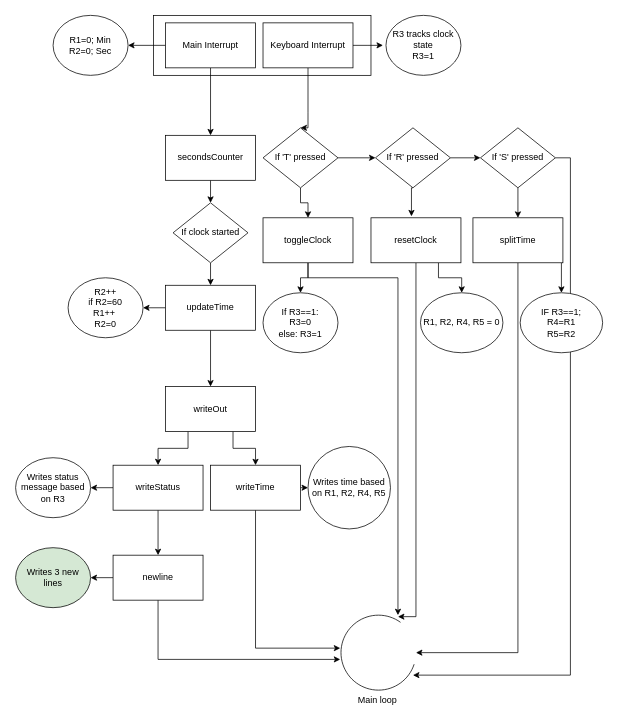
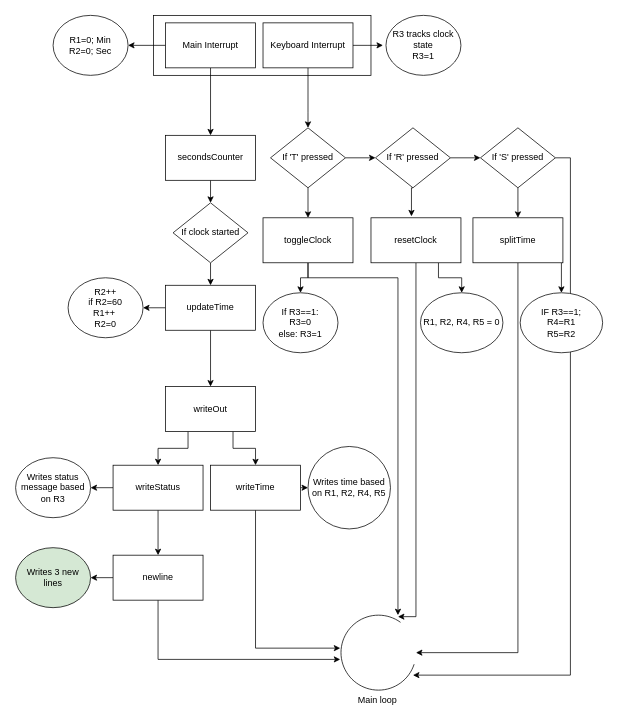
(300, 158) -> (308, 158)
